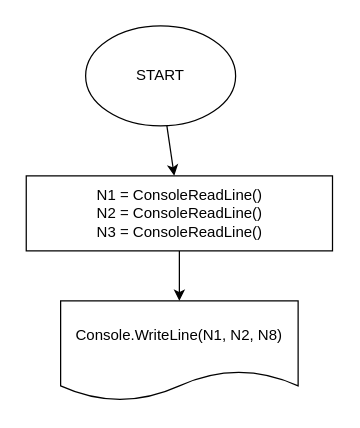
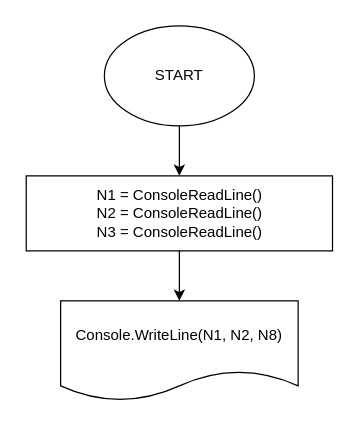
(161, 76) -> (179, 76)
